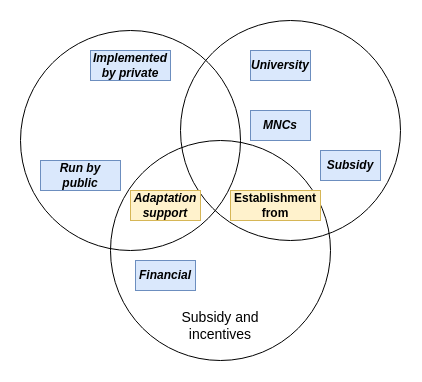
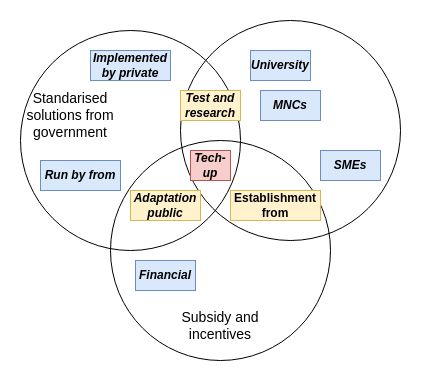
none -> (211, 106)
none -> (71, 116)
(281, 126) -> (291, 106)
none -> (211, 166)
(351, 166) -> (351, 166)
(81, 176) -> (81, 176)
(166, 206) -> (166, 206)
